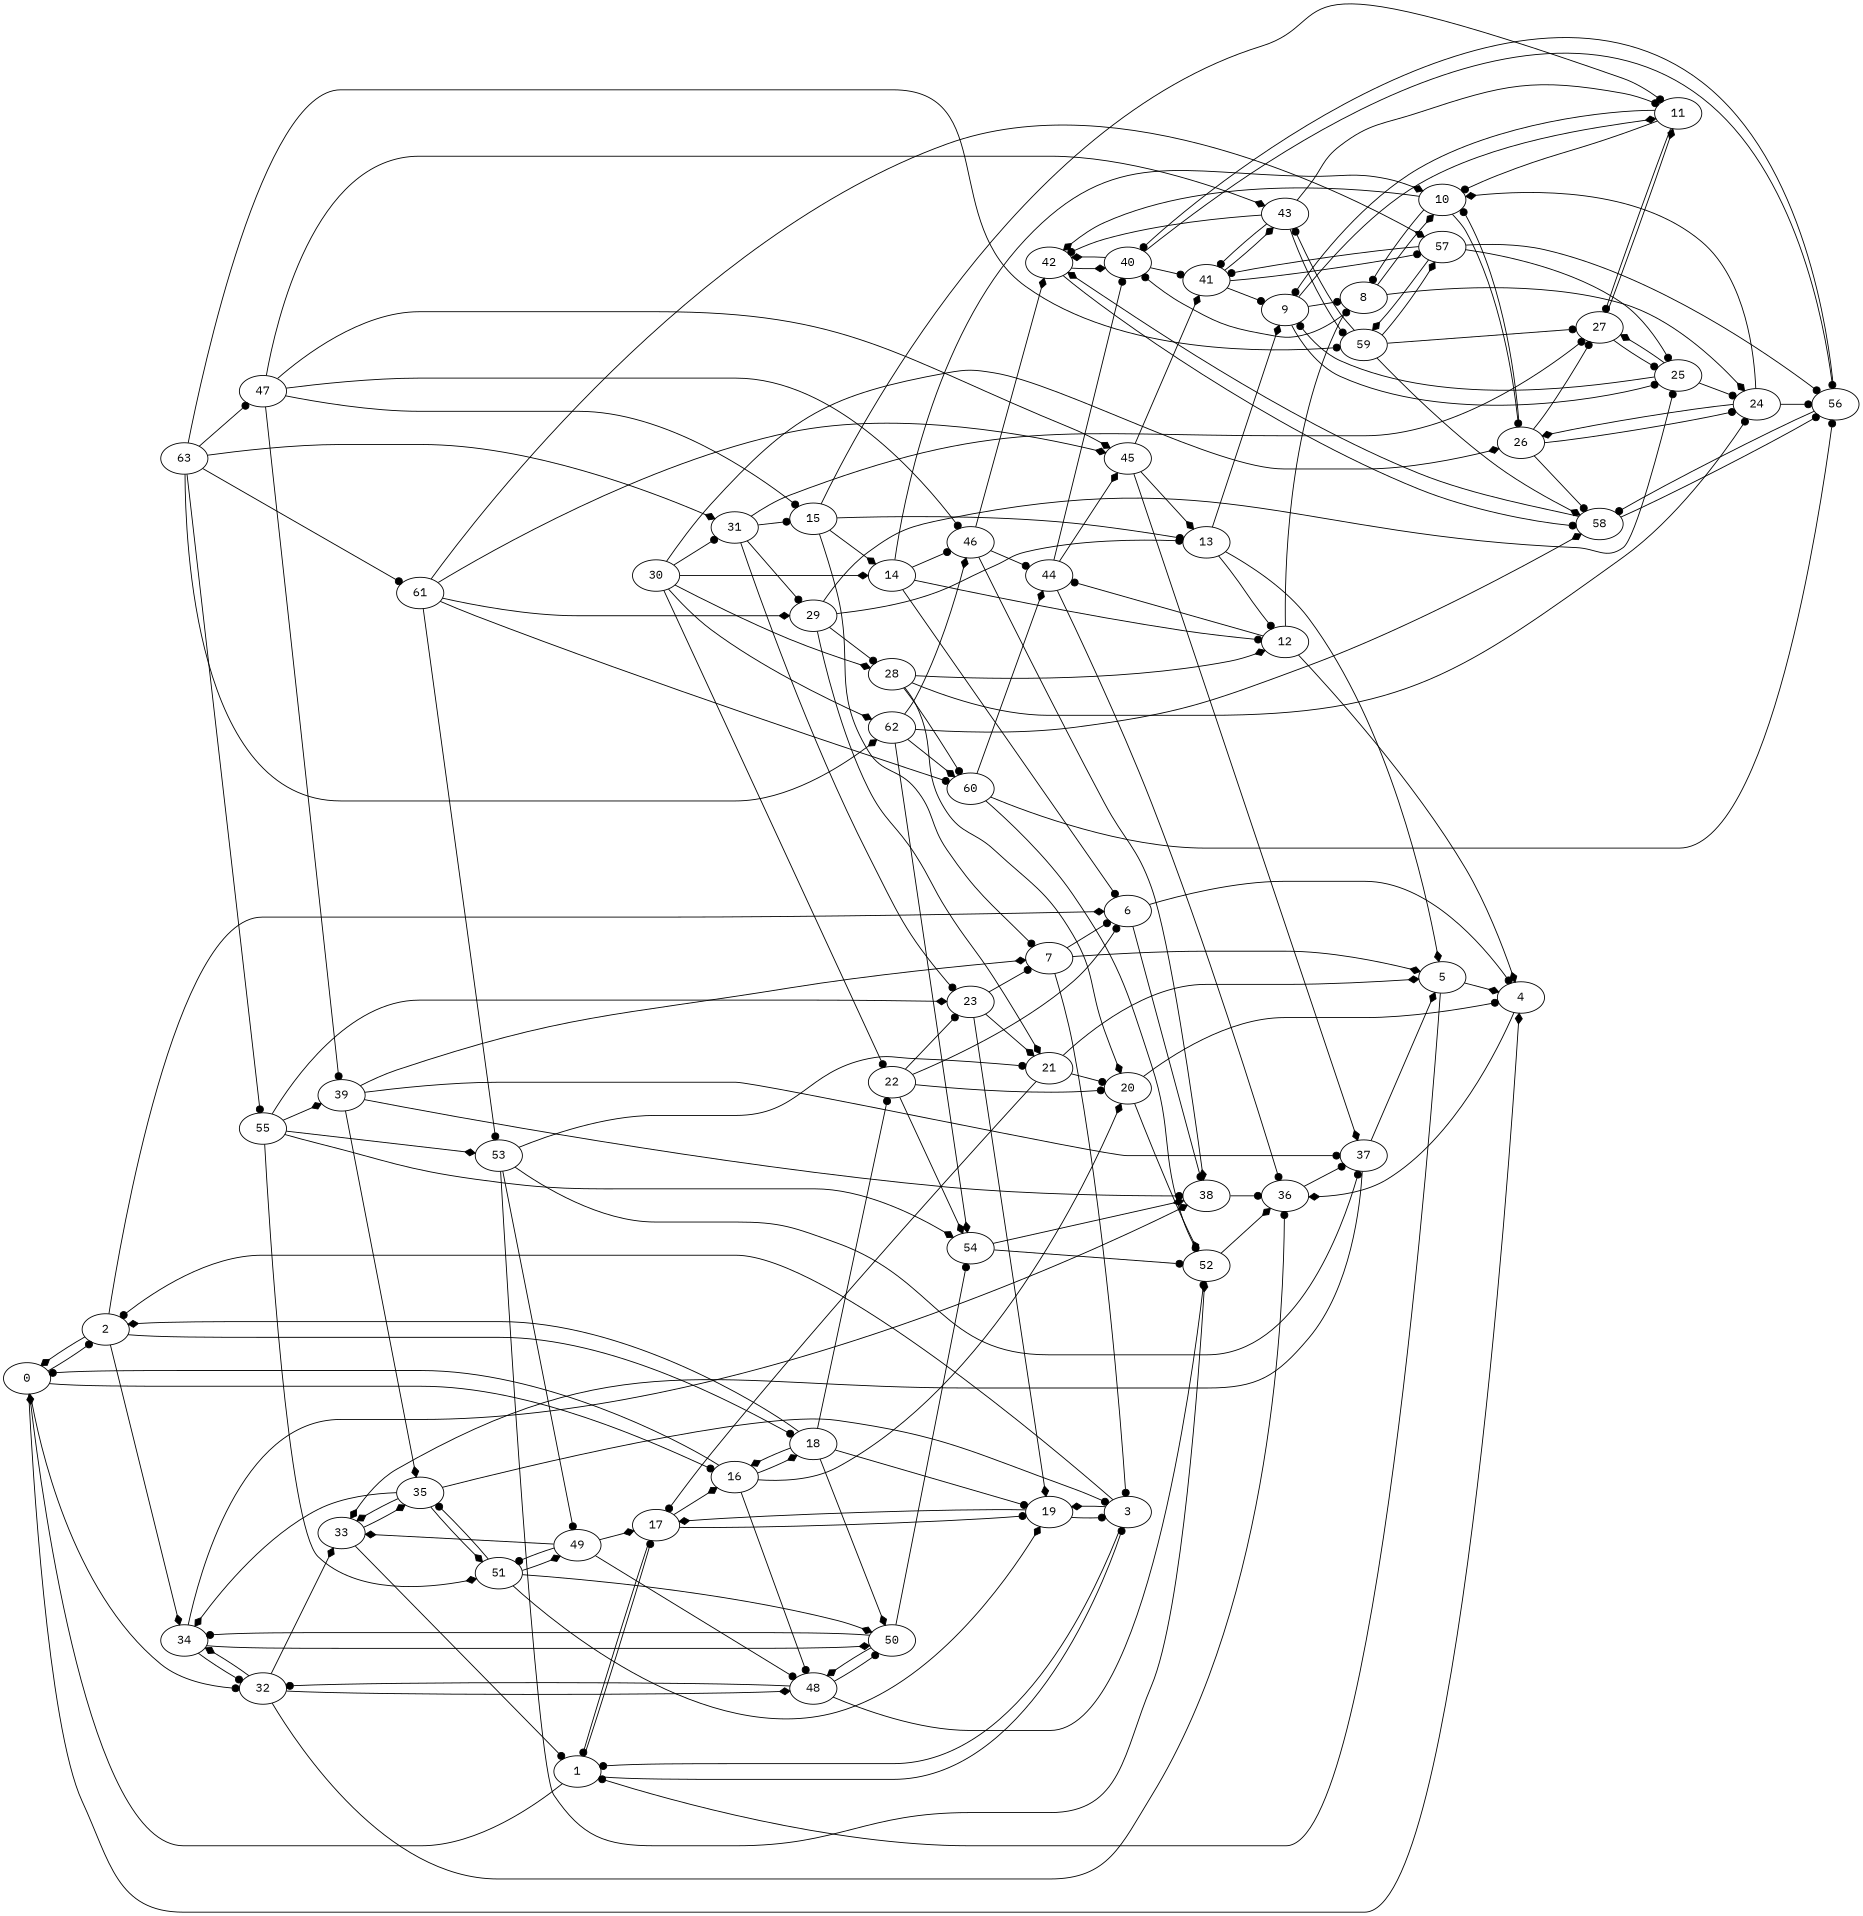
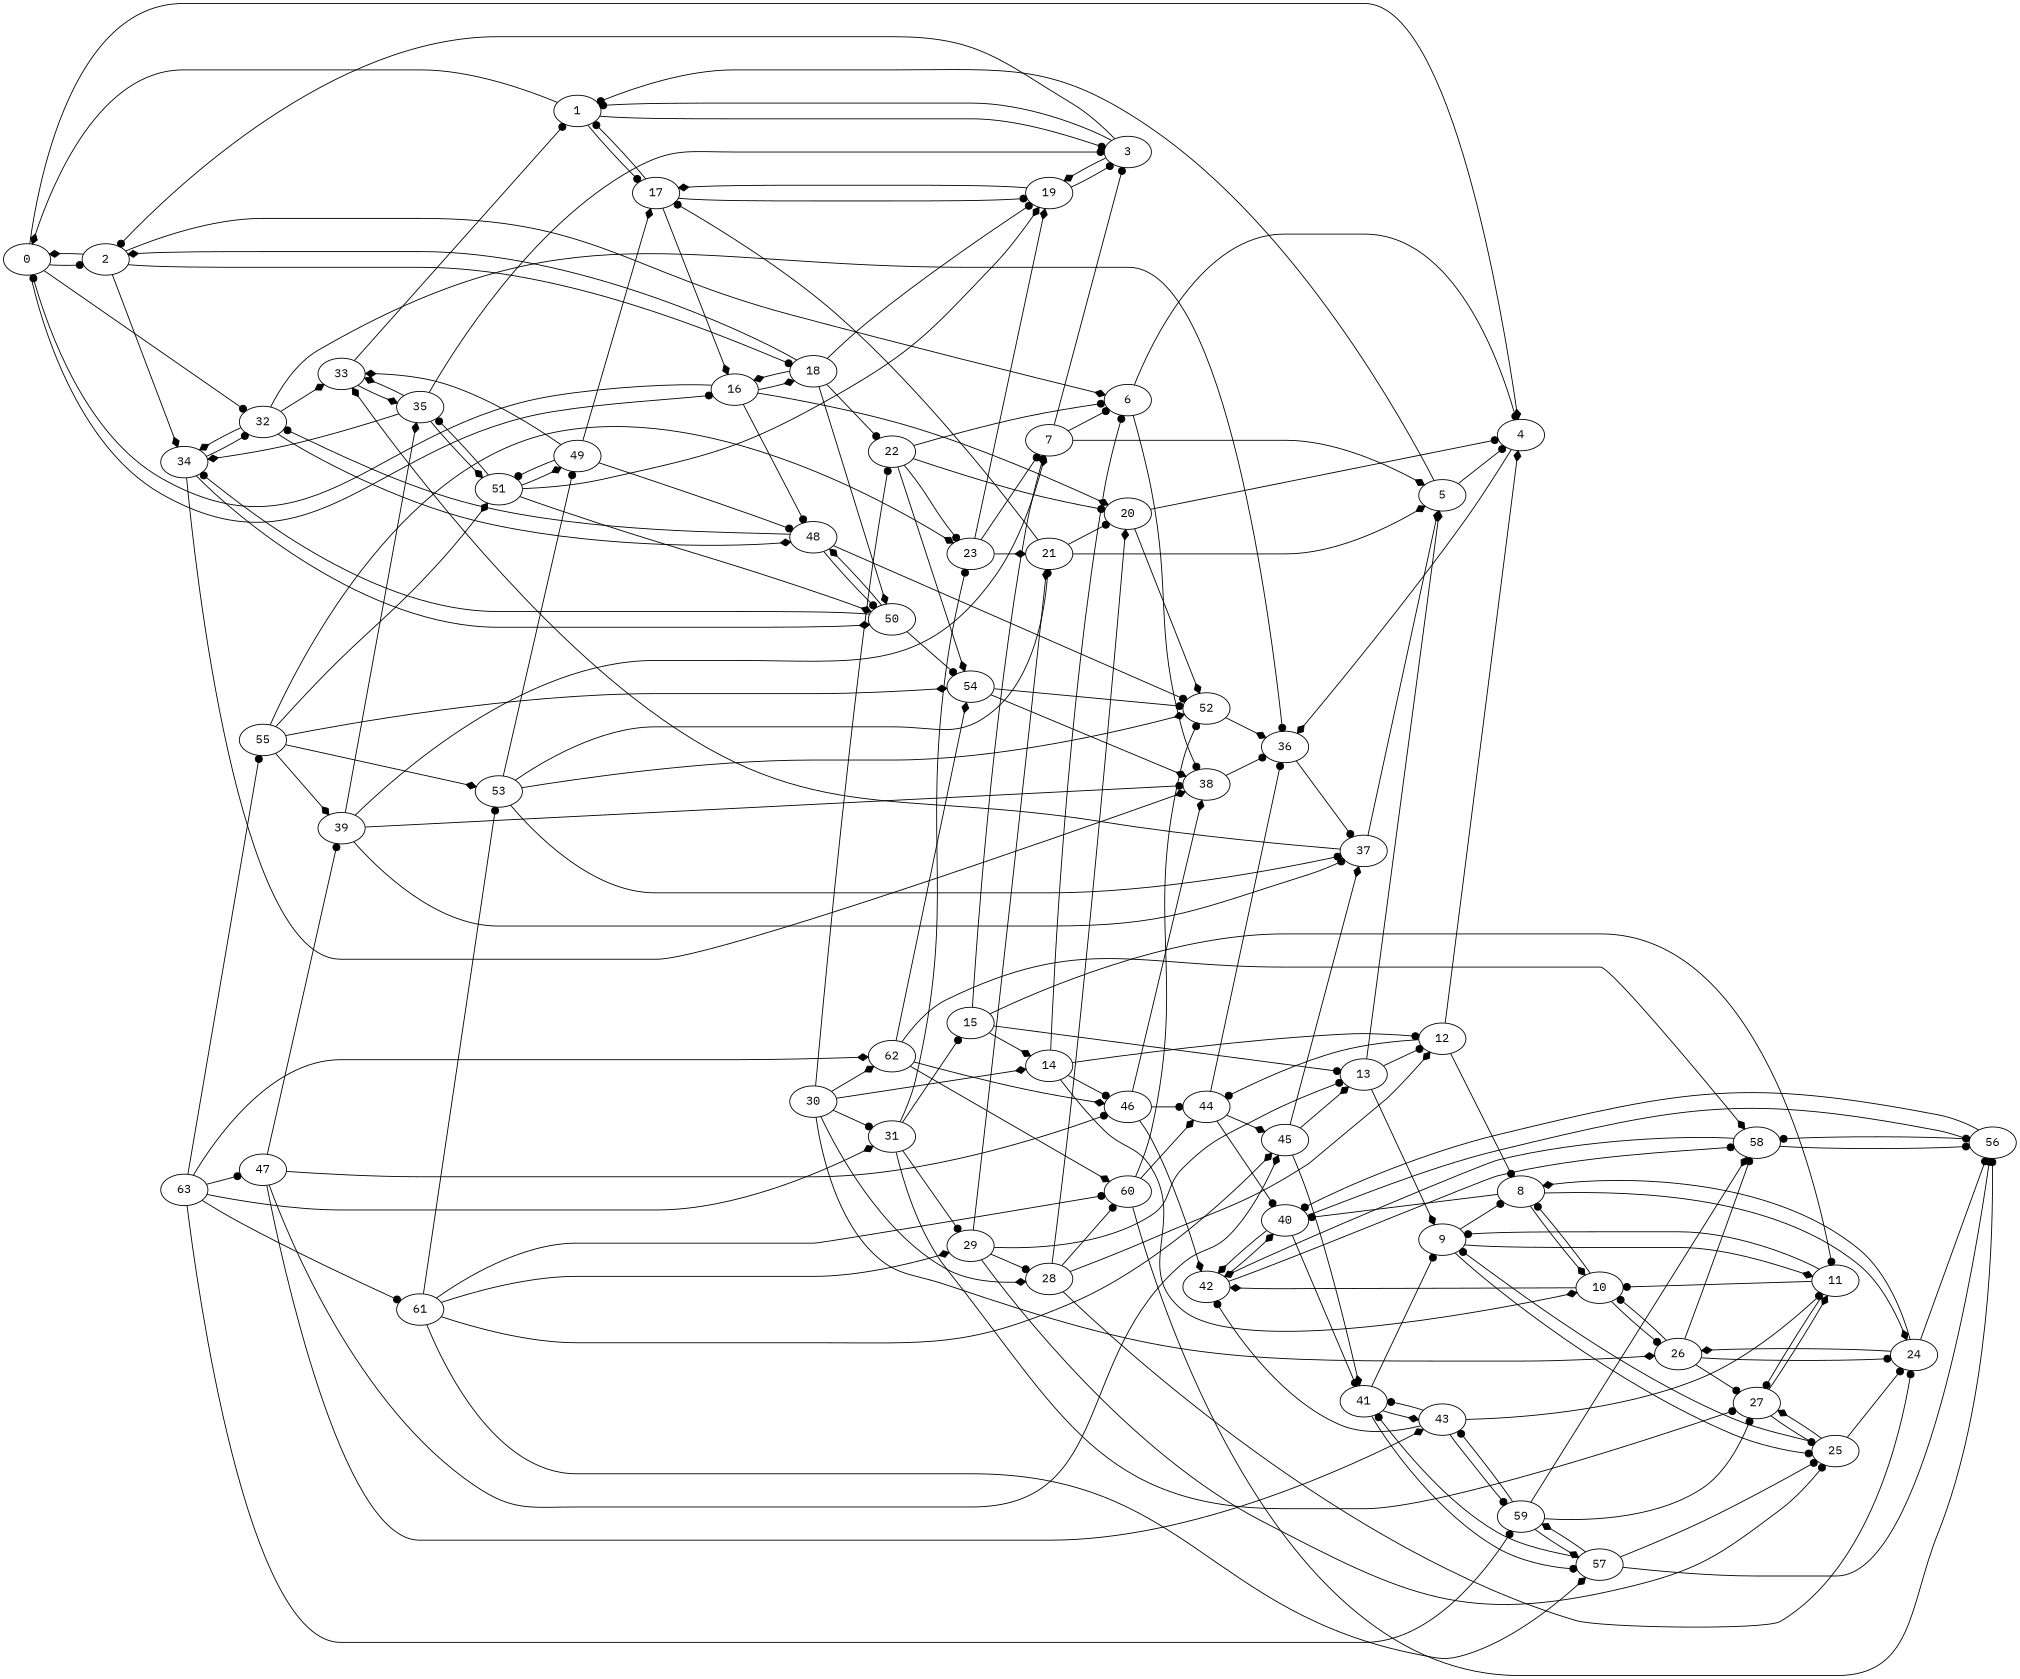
(1670, 221) -> (1764, 1201)
(550, 411) -> none
(1477, 986) -> (1479, 467)
